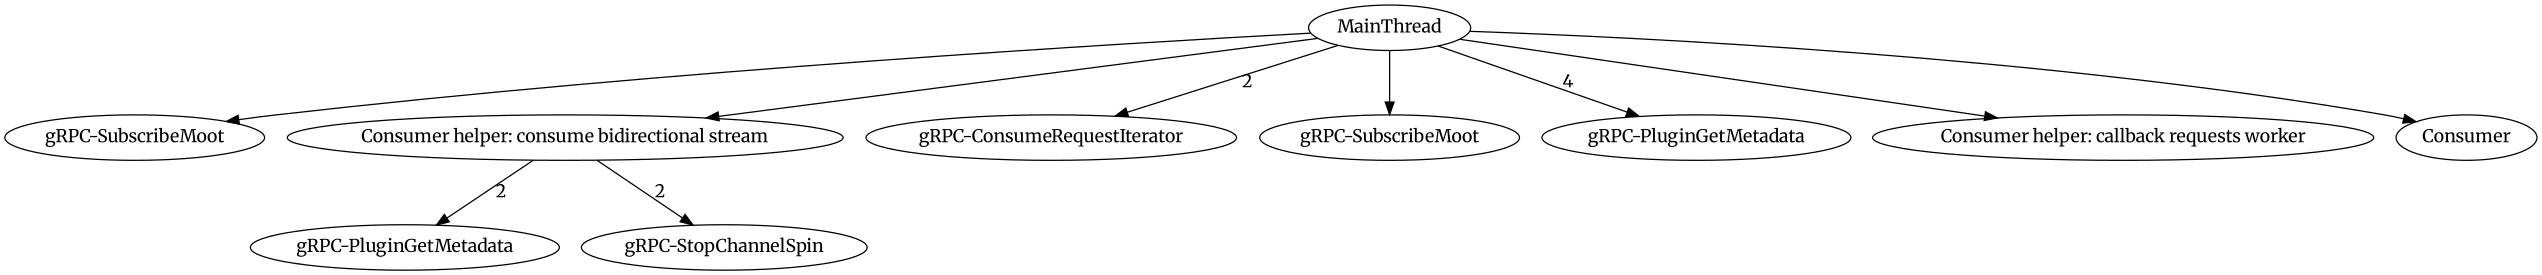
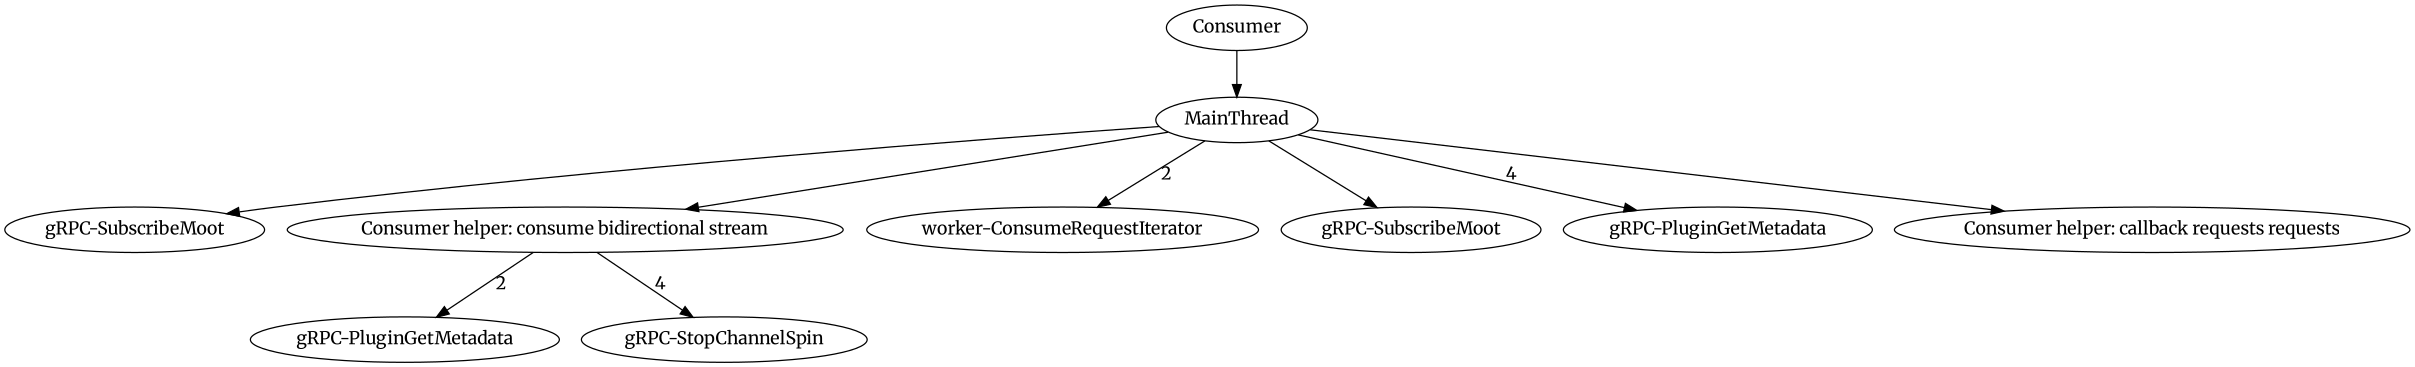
(1938, 60) -> (1237, 68)
(1051, 138) -> (1063, 230)
(2123, 138) -> (2152, 230)
(661, 193) -> (661, 285)
